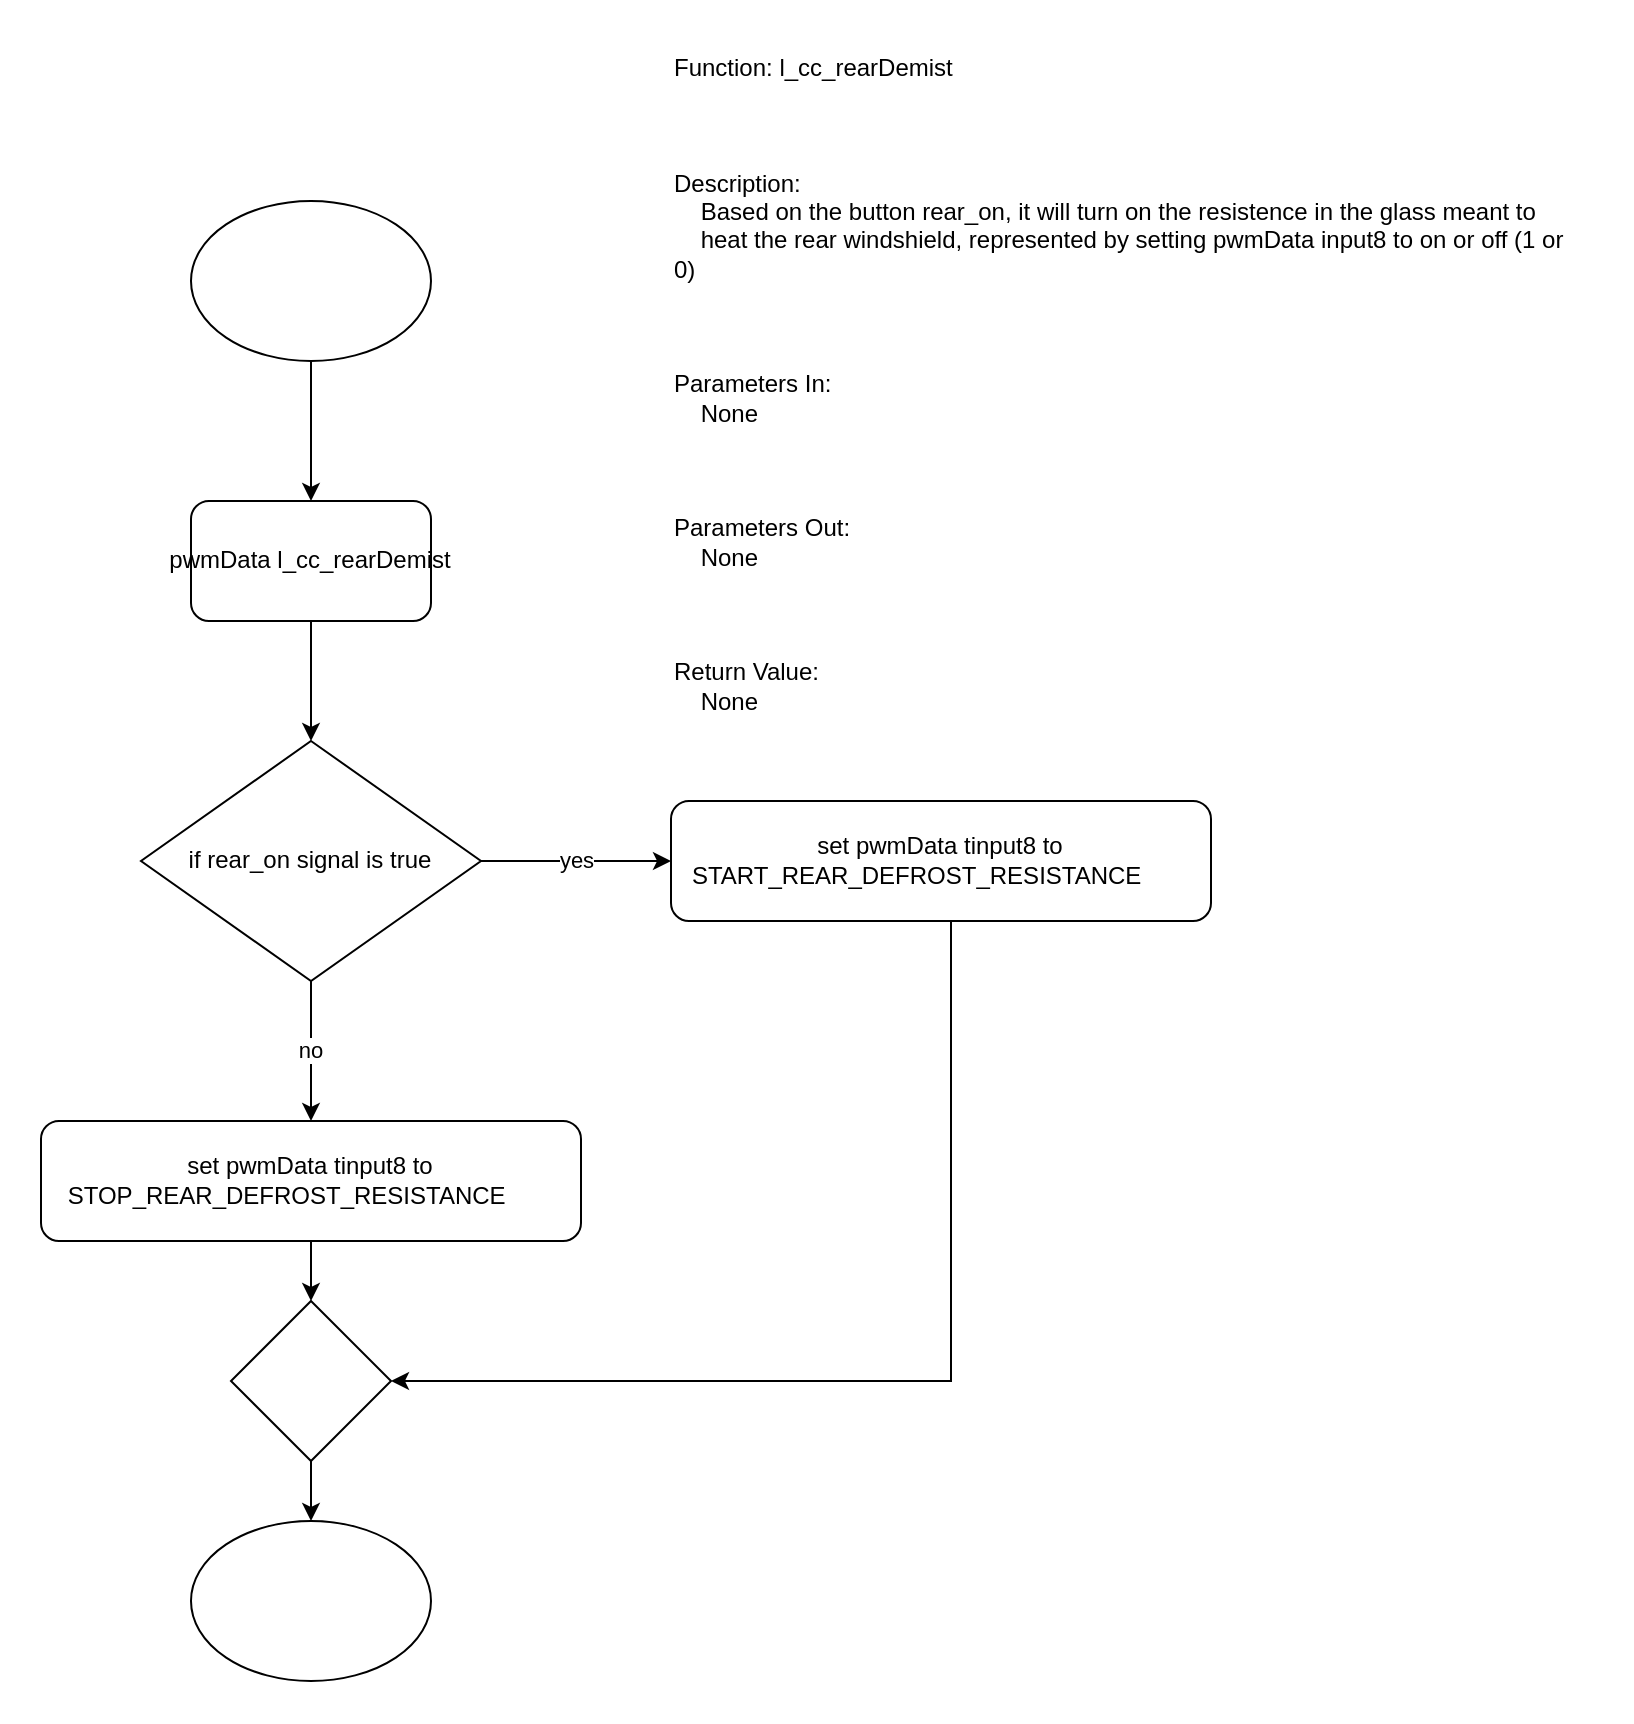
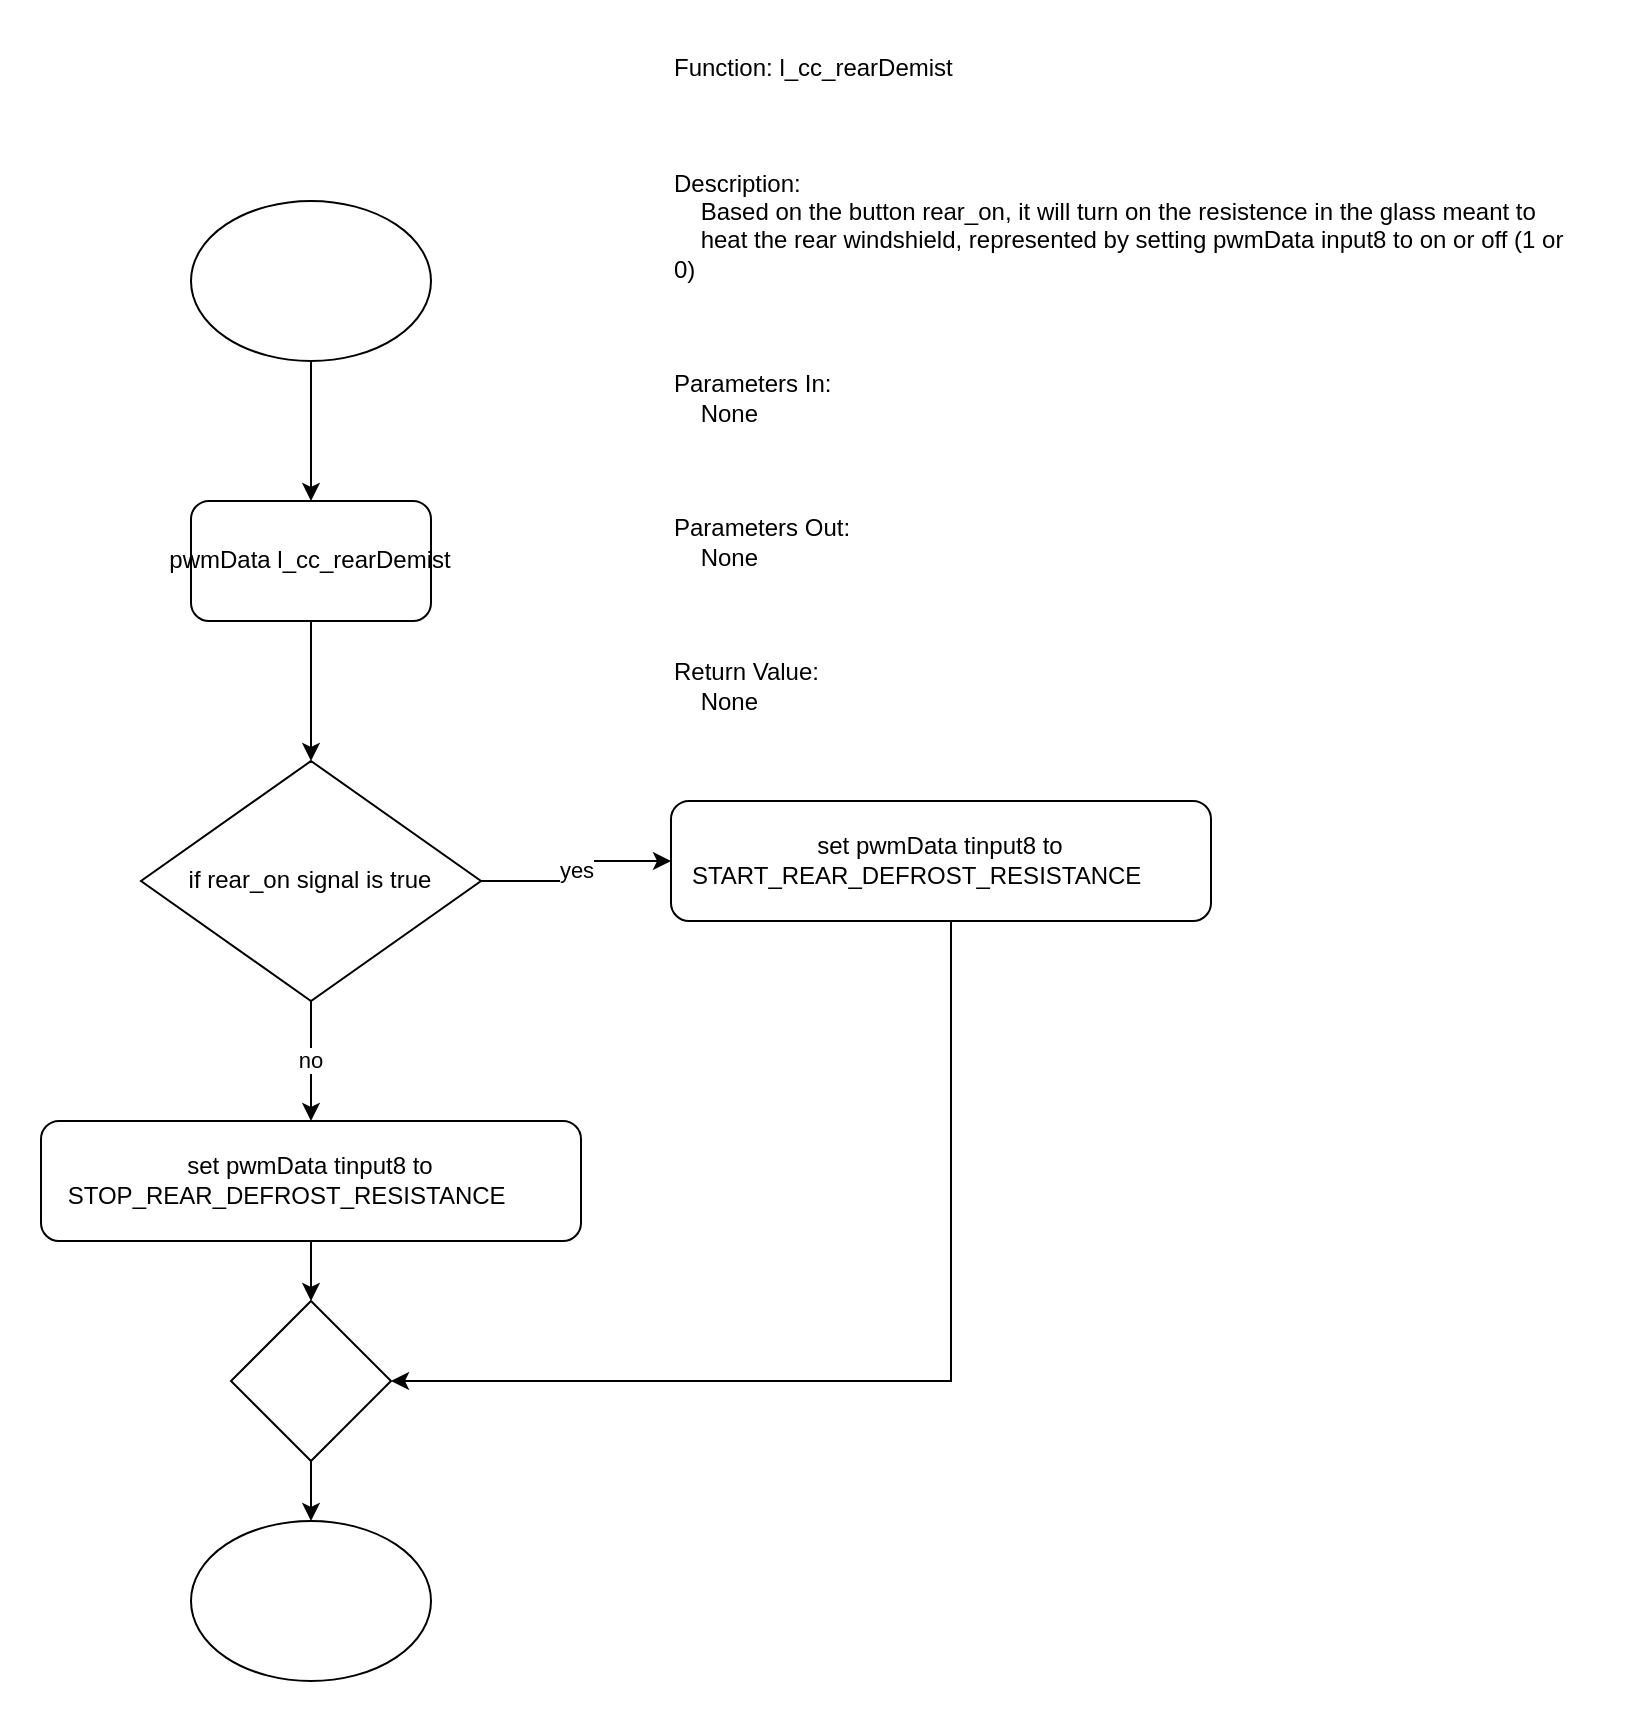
(311, 861) -> (311, 881)
